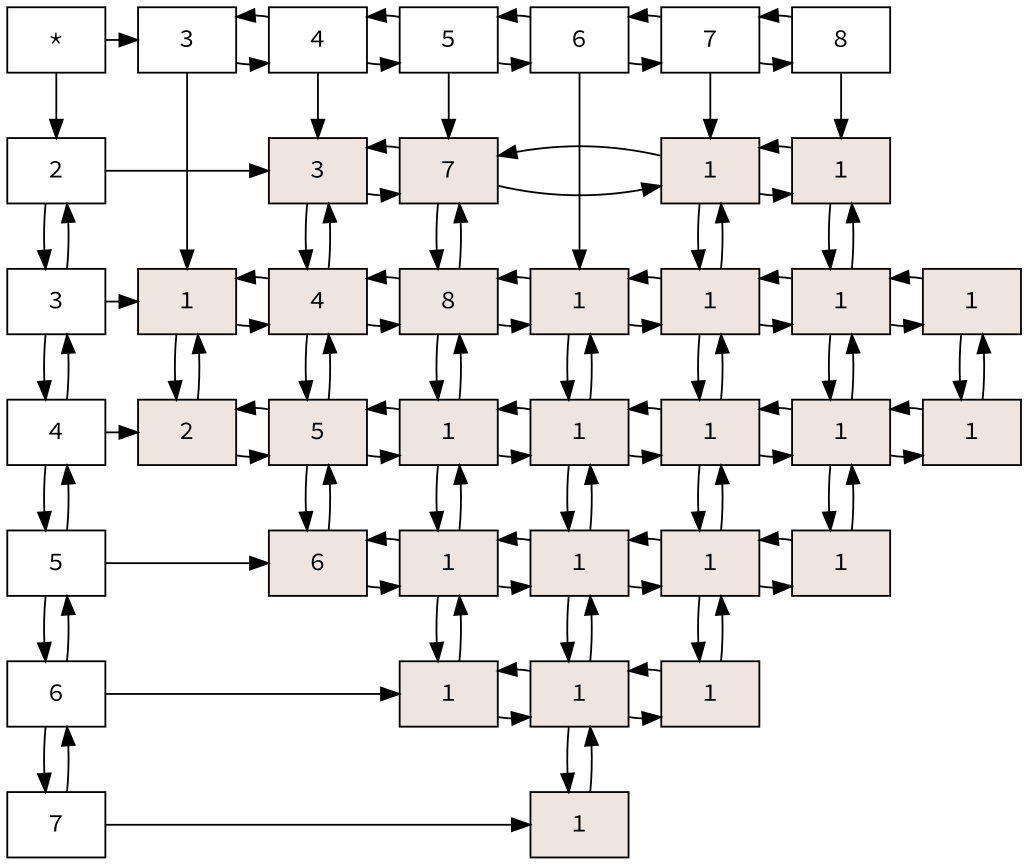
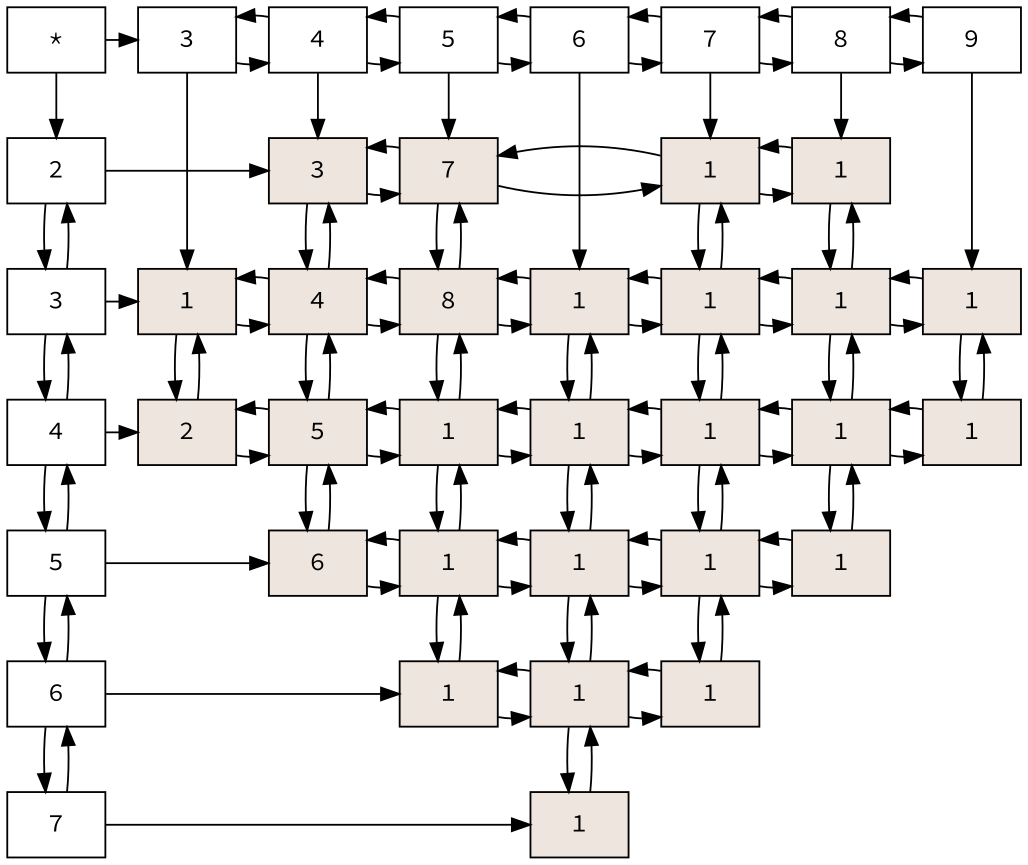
none -> (972, 40)
